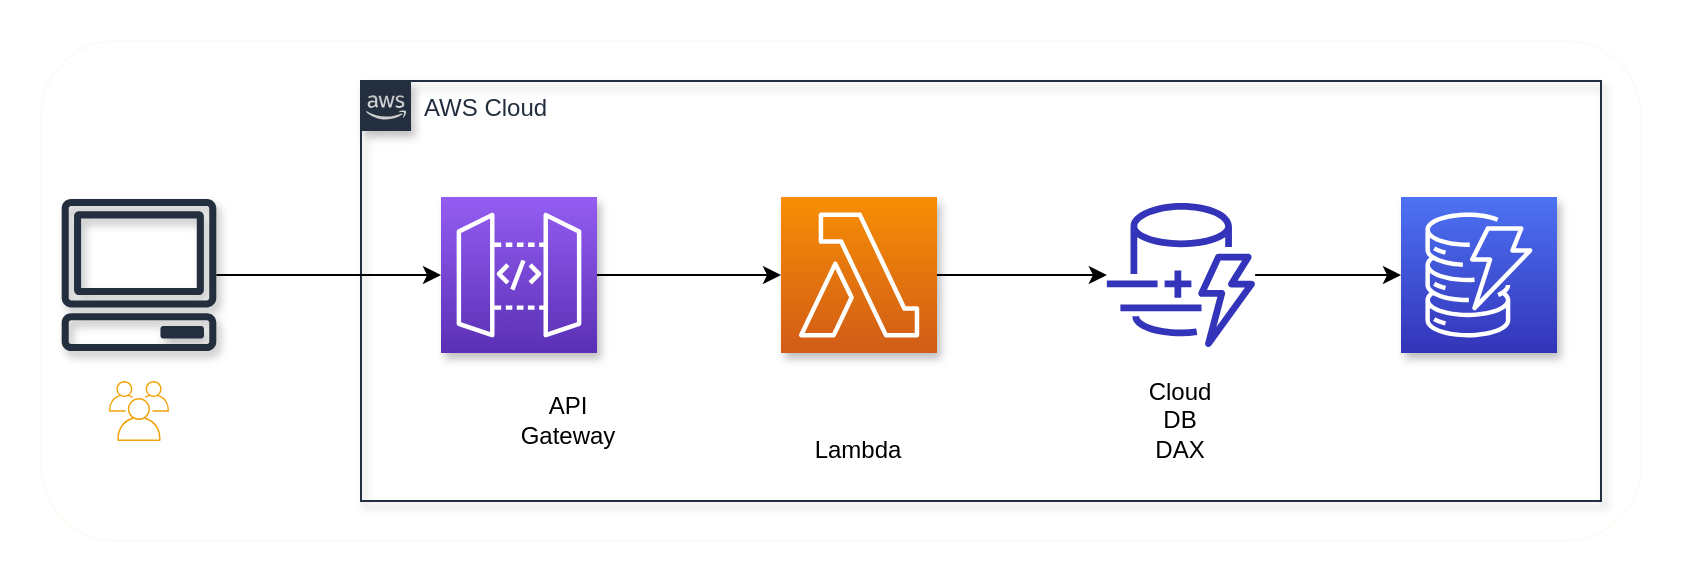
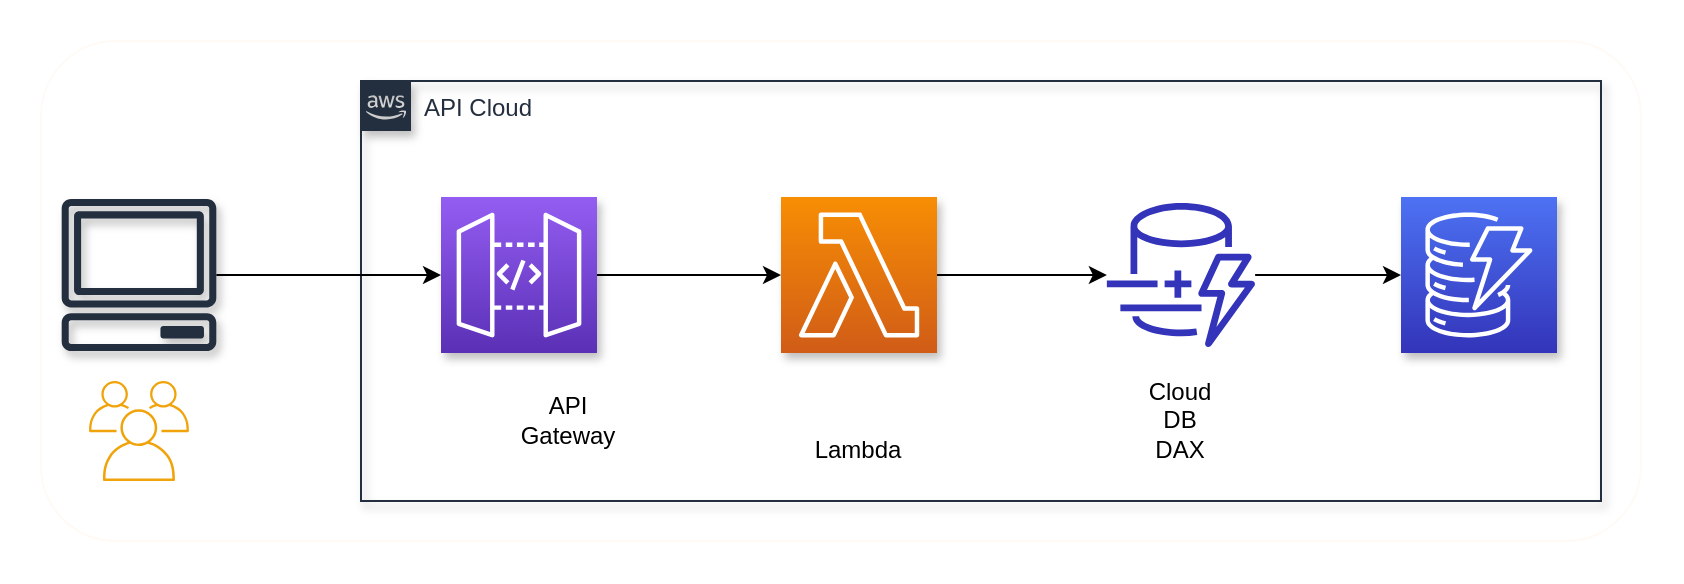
(479, 109) -> (479, 109)
(139, 411) -> (139, 431)
